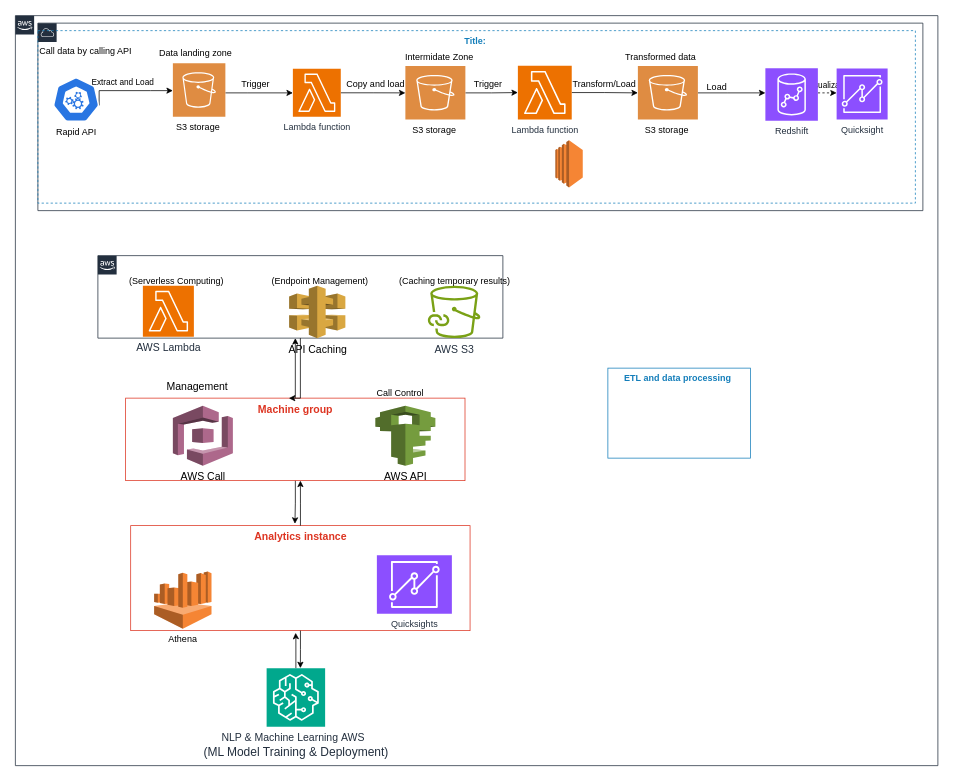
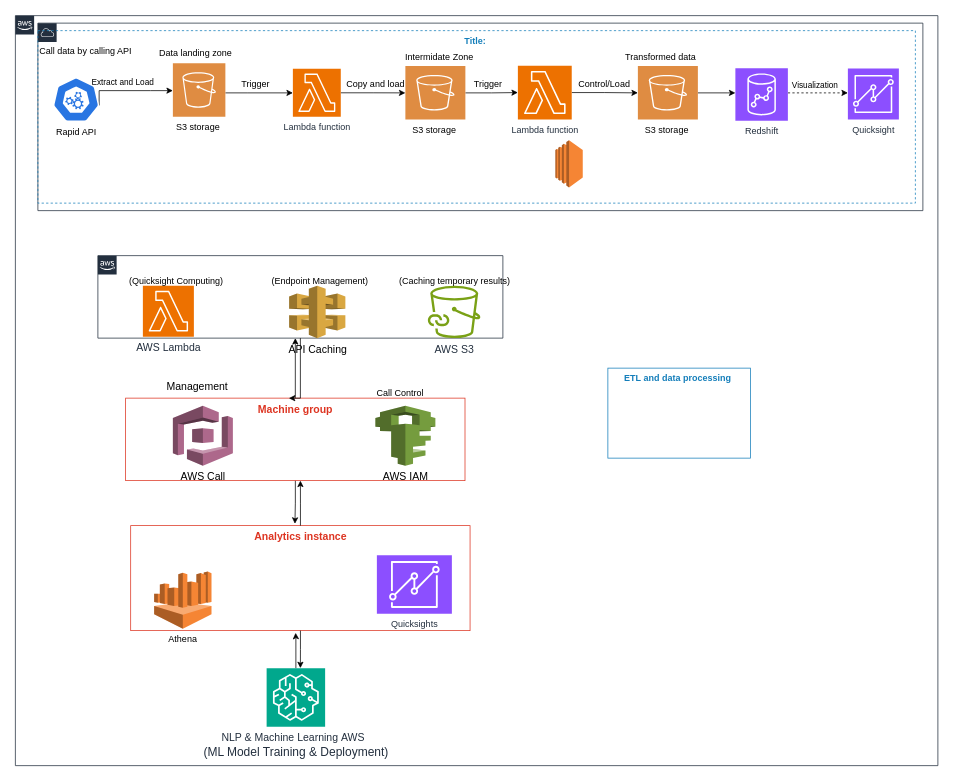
(605, 84) -> (605, 84)
(717, 87) -> none
(792, 94) -> (762, 94)
(862, 94) -> (873, 94)
(181, 281) -> (180, 281)
(406, 476) -> (406, 476)
